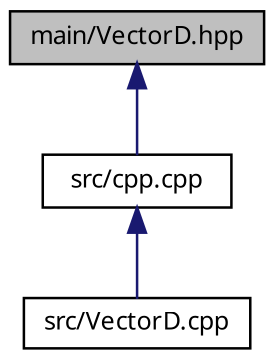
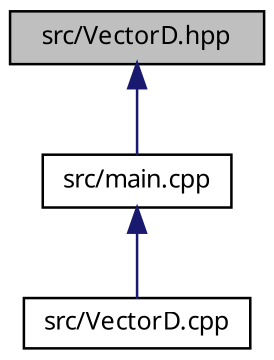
(137, 38) -> (137, 38)
(137, 181) -> (137, 181)
